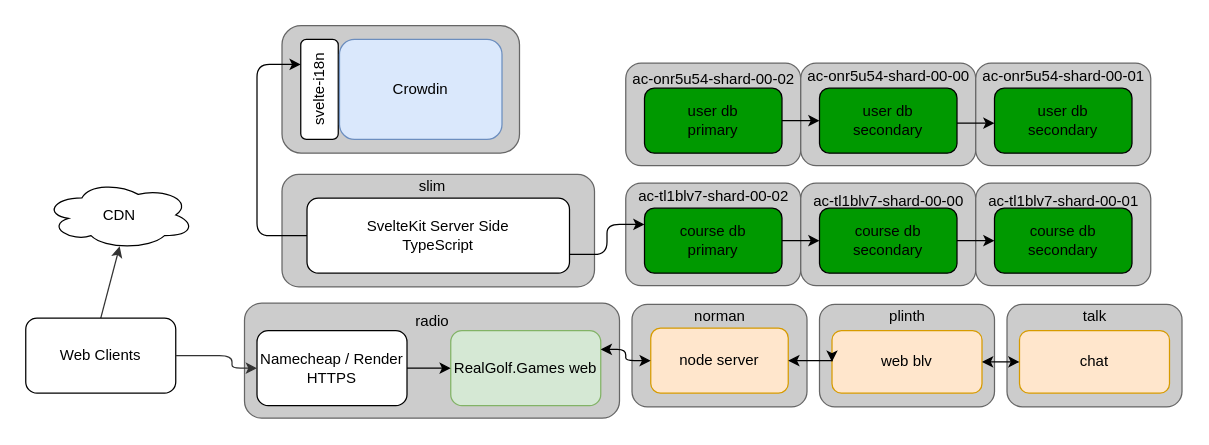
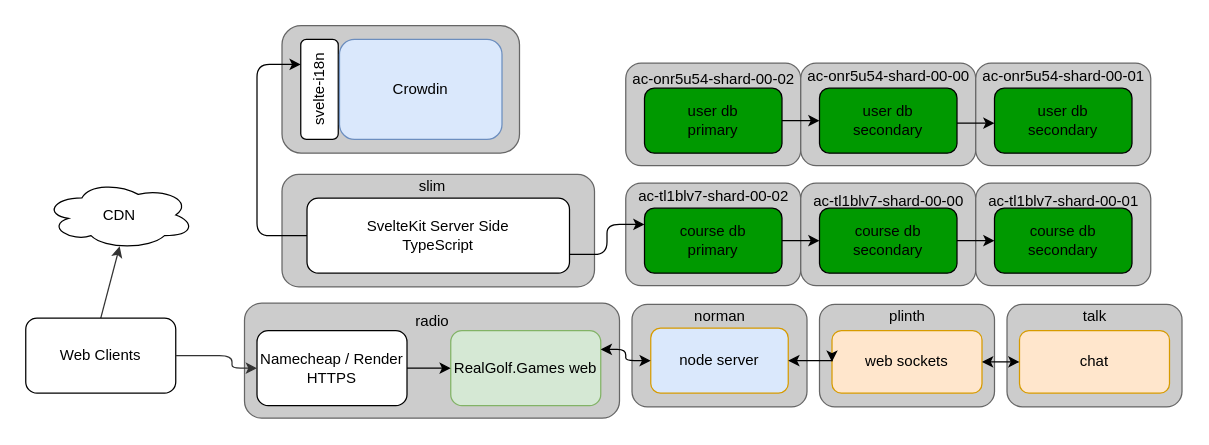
(719, 361) -> (719, 361)
(907, 362) -> (907, 362)
